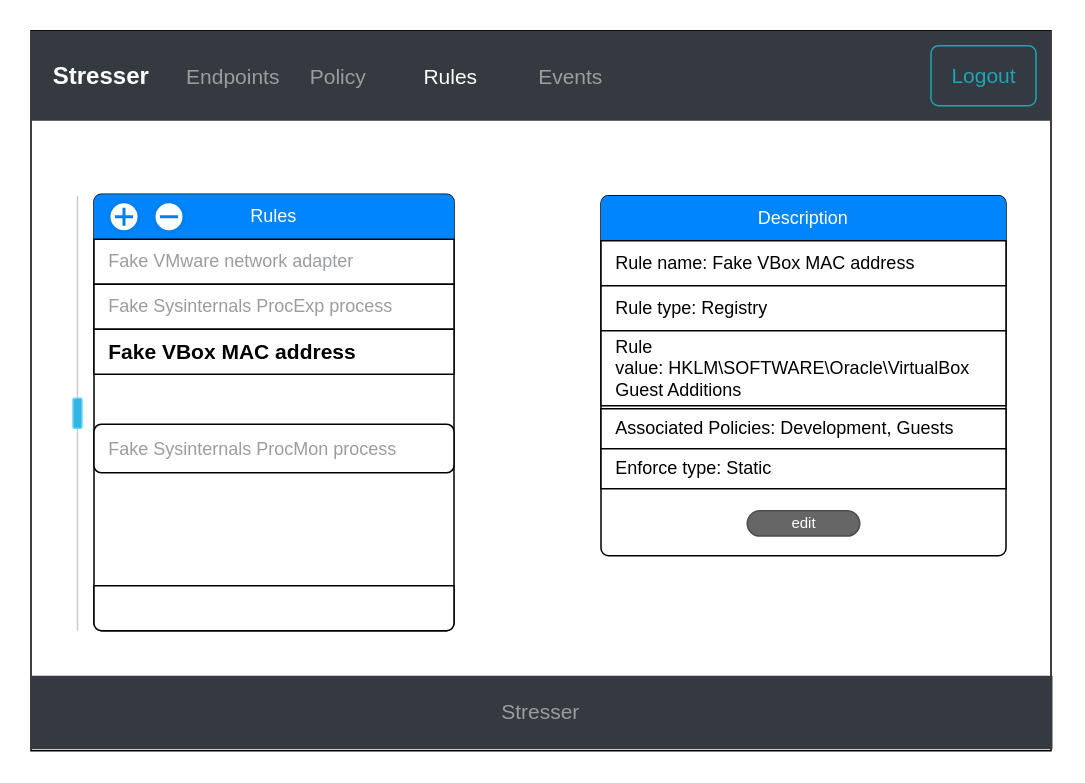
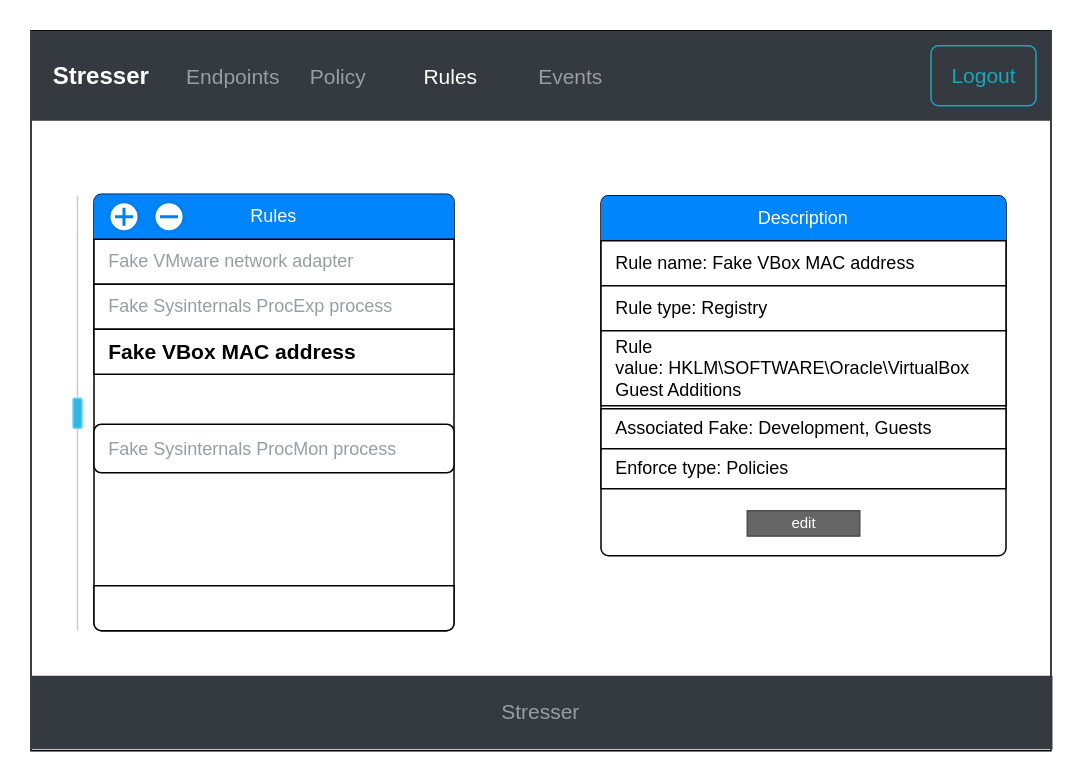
(794, 428) -> (781, 428)
(707, 469) -> (713, 469)
(803, 523) -> (803, 523)
